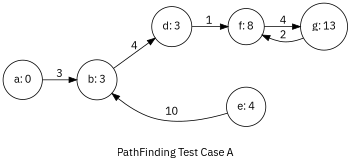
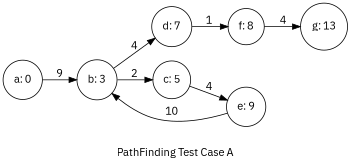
(172, 27) -> (172, 27)
(286, 42) -> none
(60, 74) -> (60, 74)
none -> (172, 80)
(246, 107) -> (246, 107)
